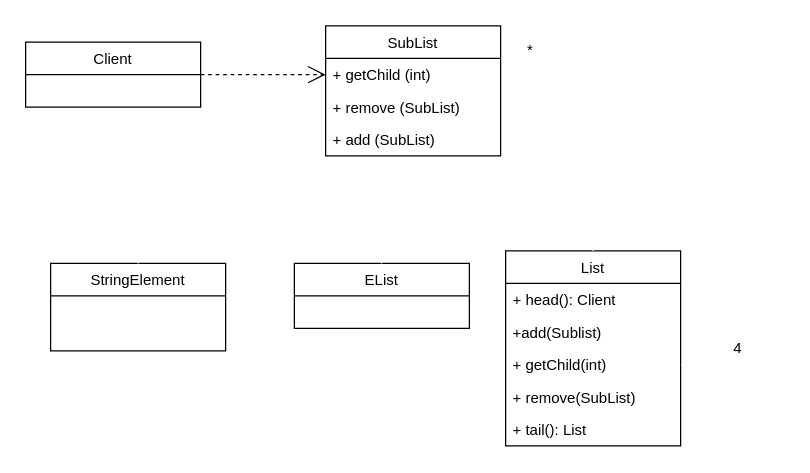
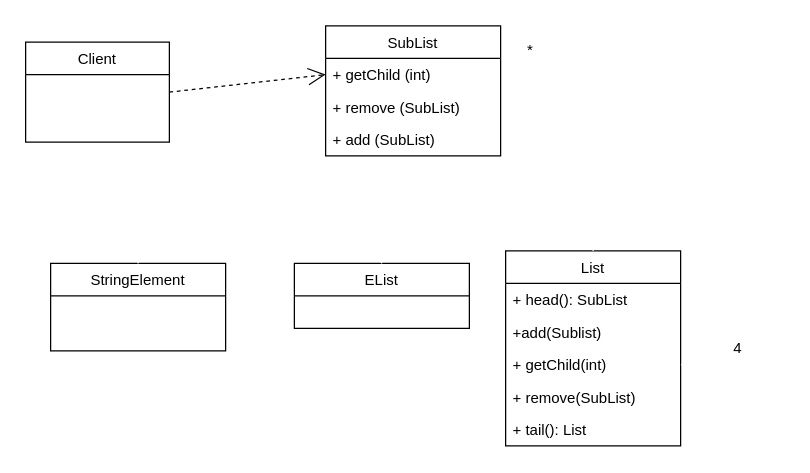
(113, 74) -> (98, 92)
(570, 300) -> (576, 300)
